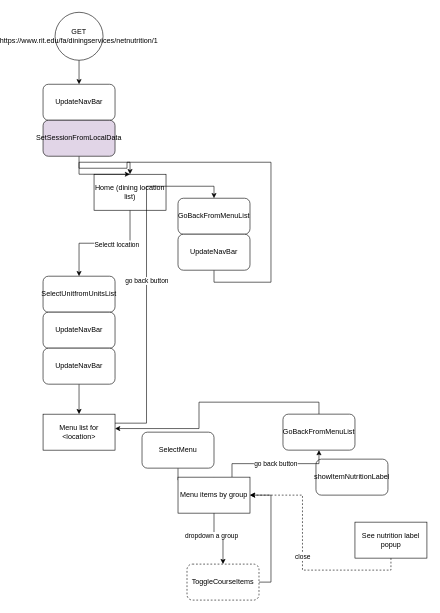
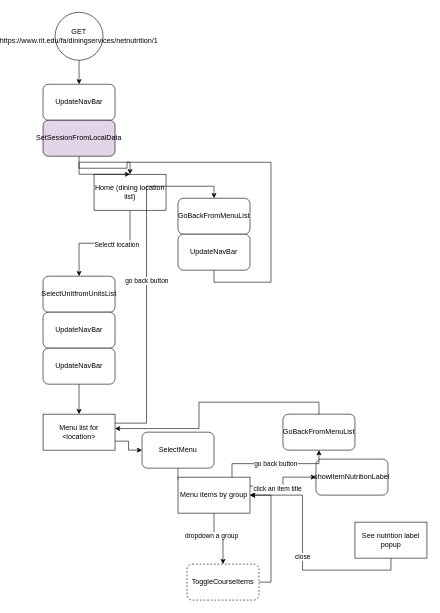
none -> (128, 449)
none -> (273, 486)
(302, 568) -> (302, 568)
